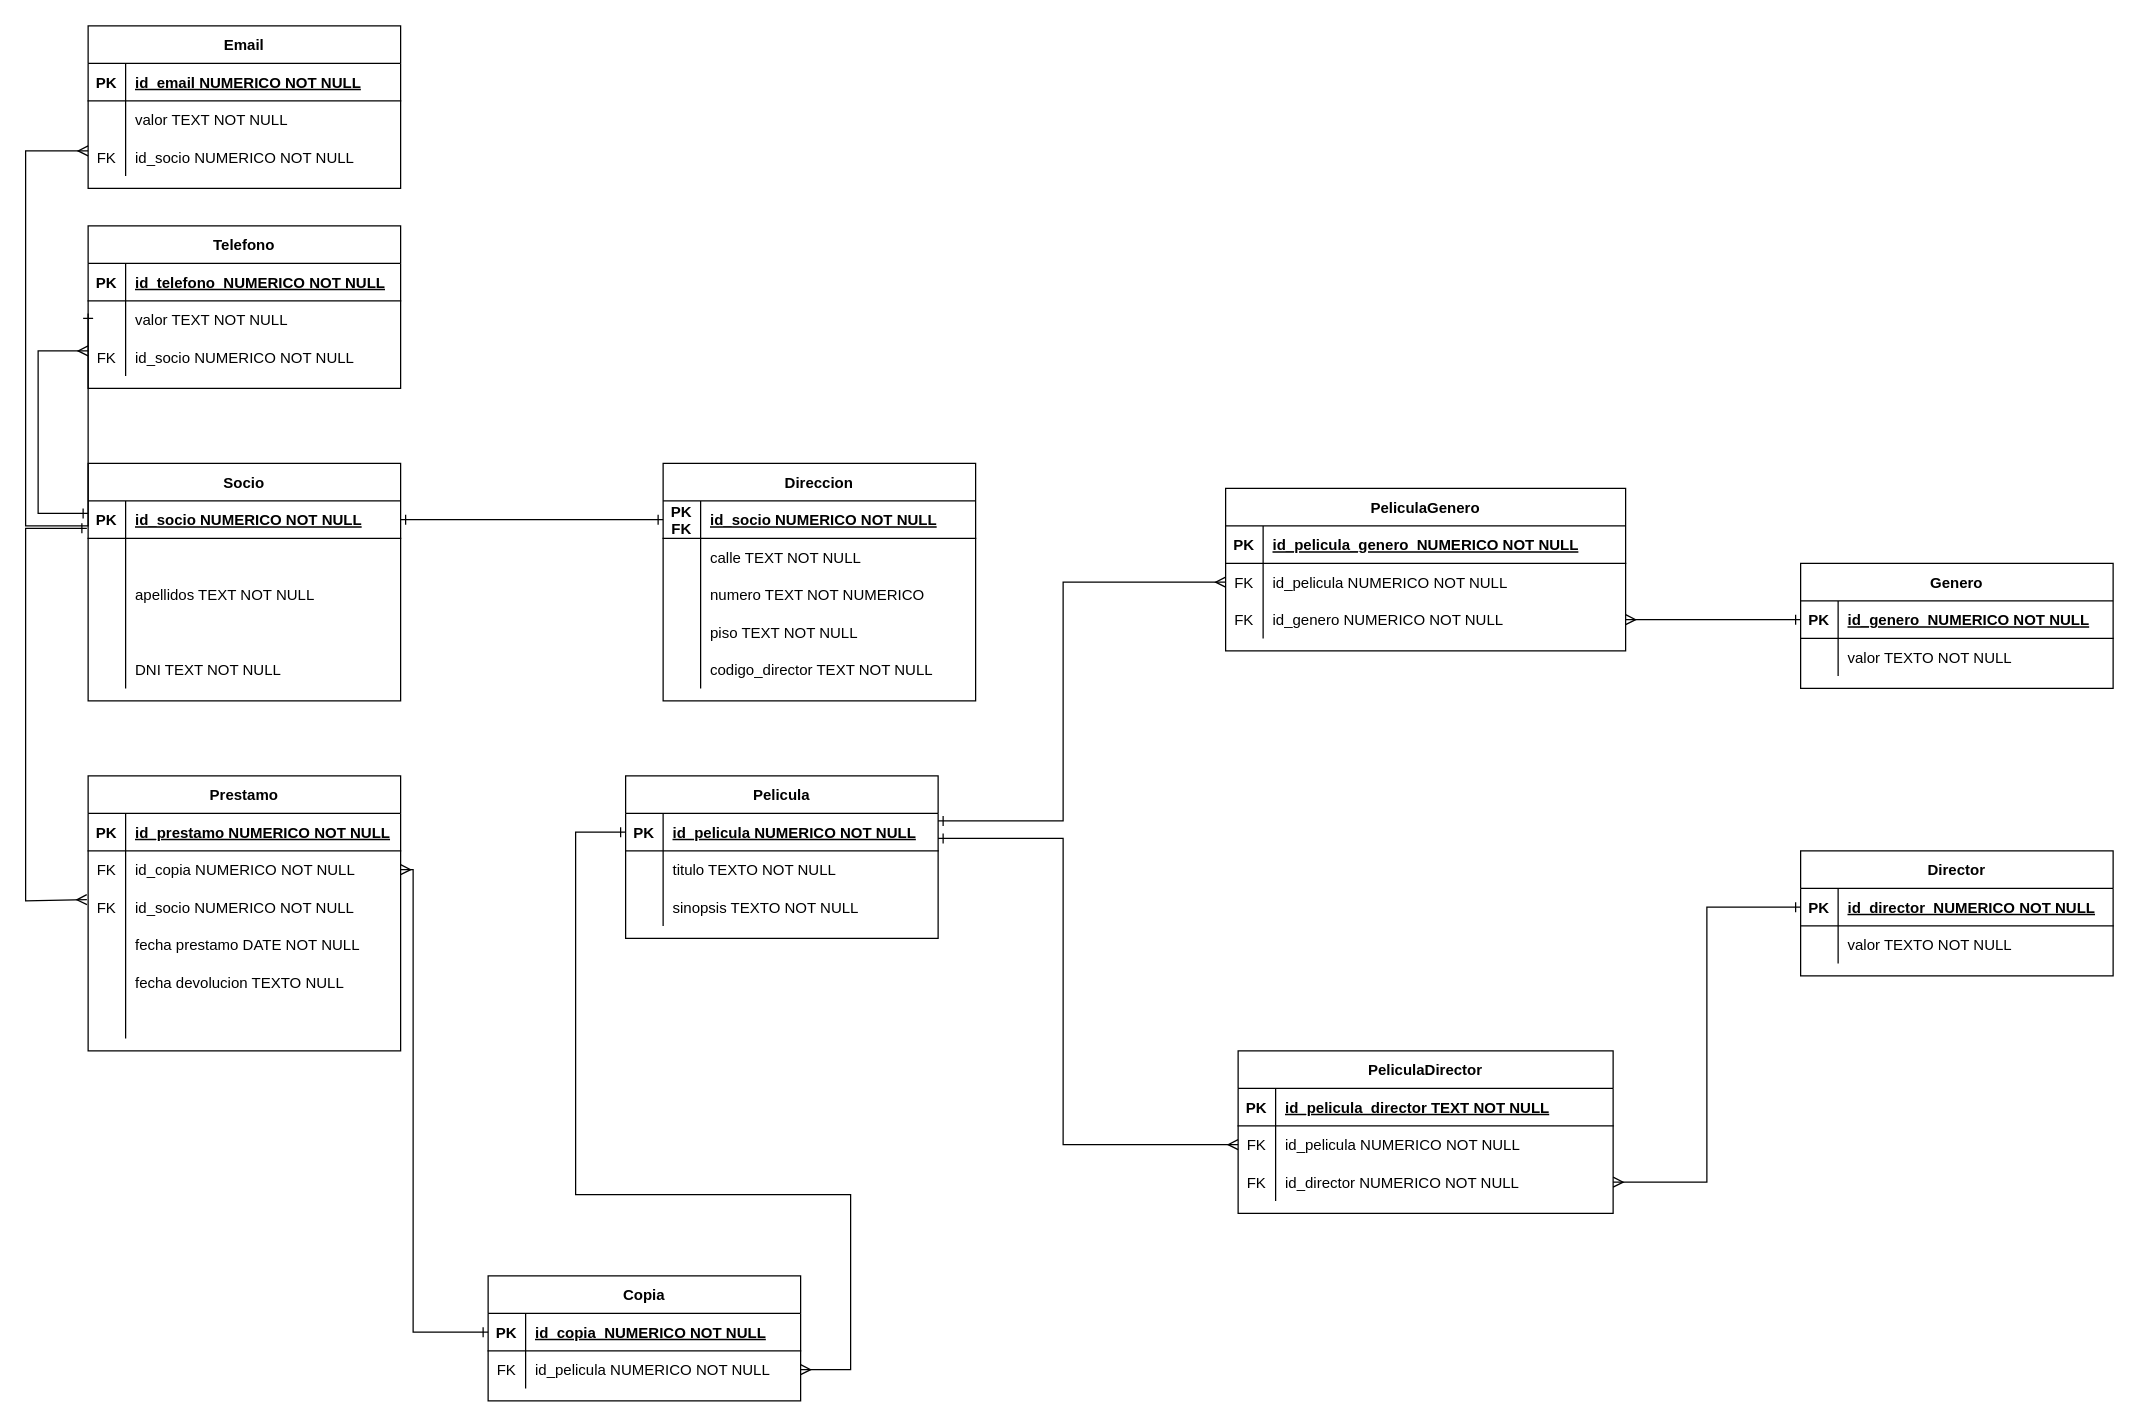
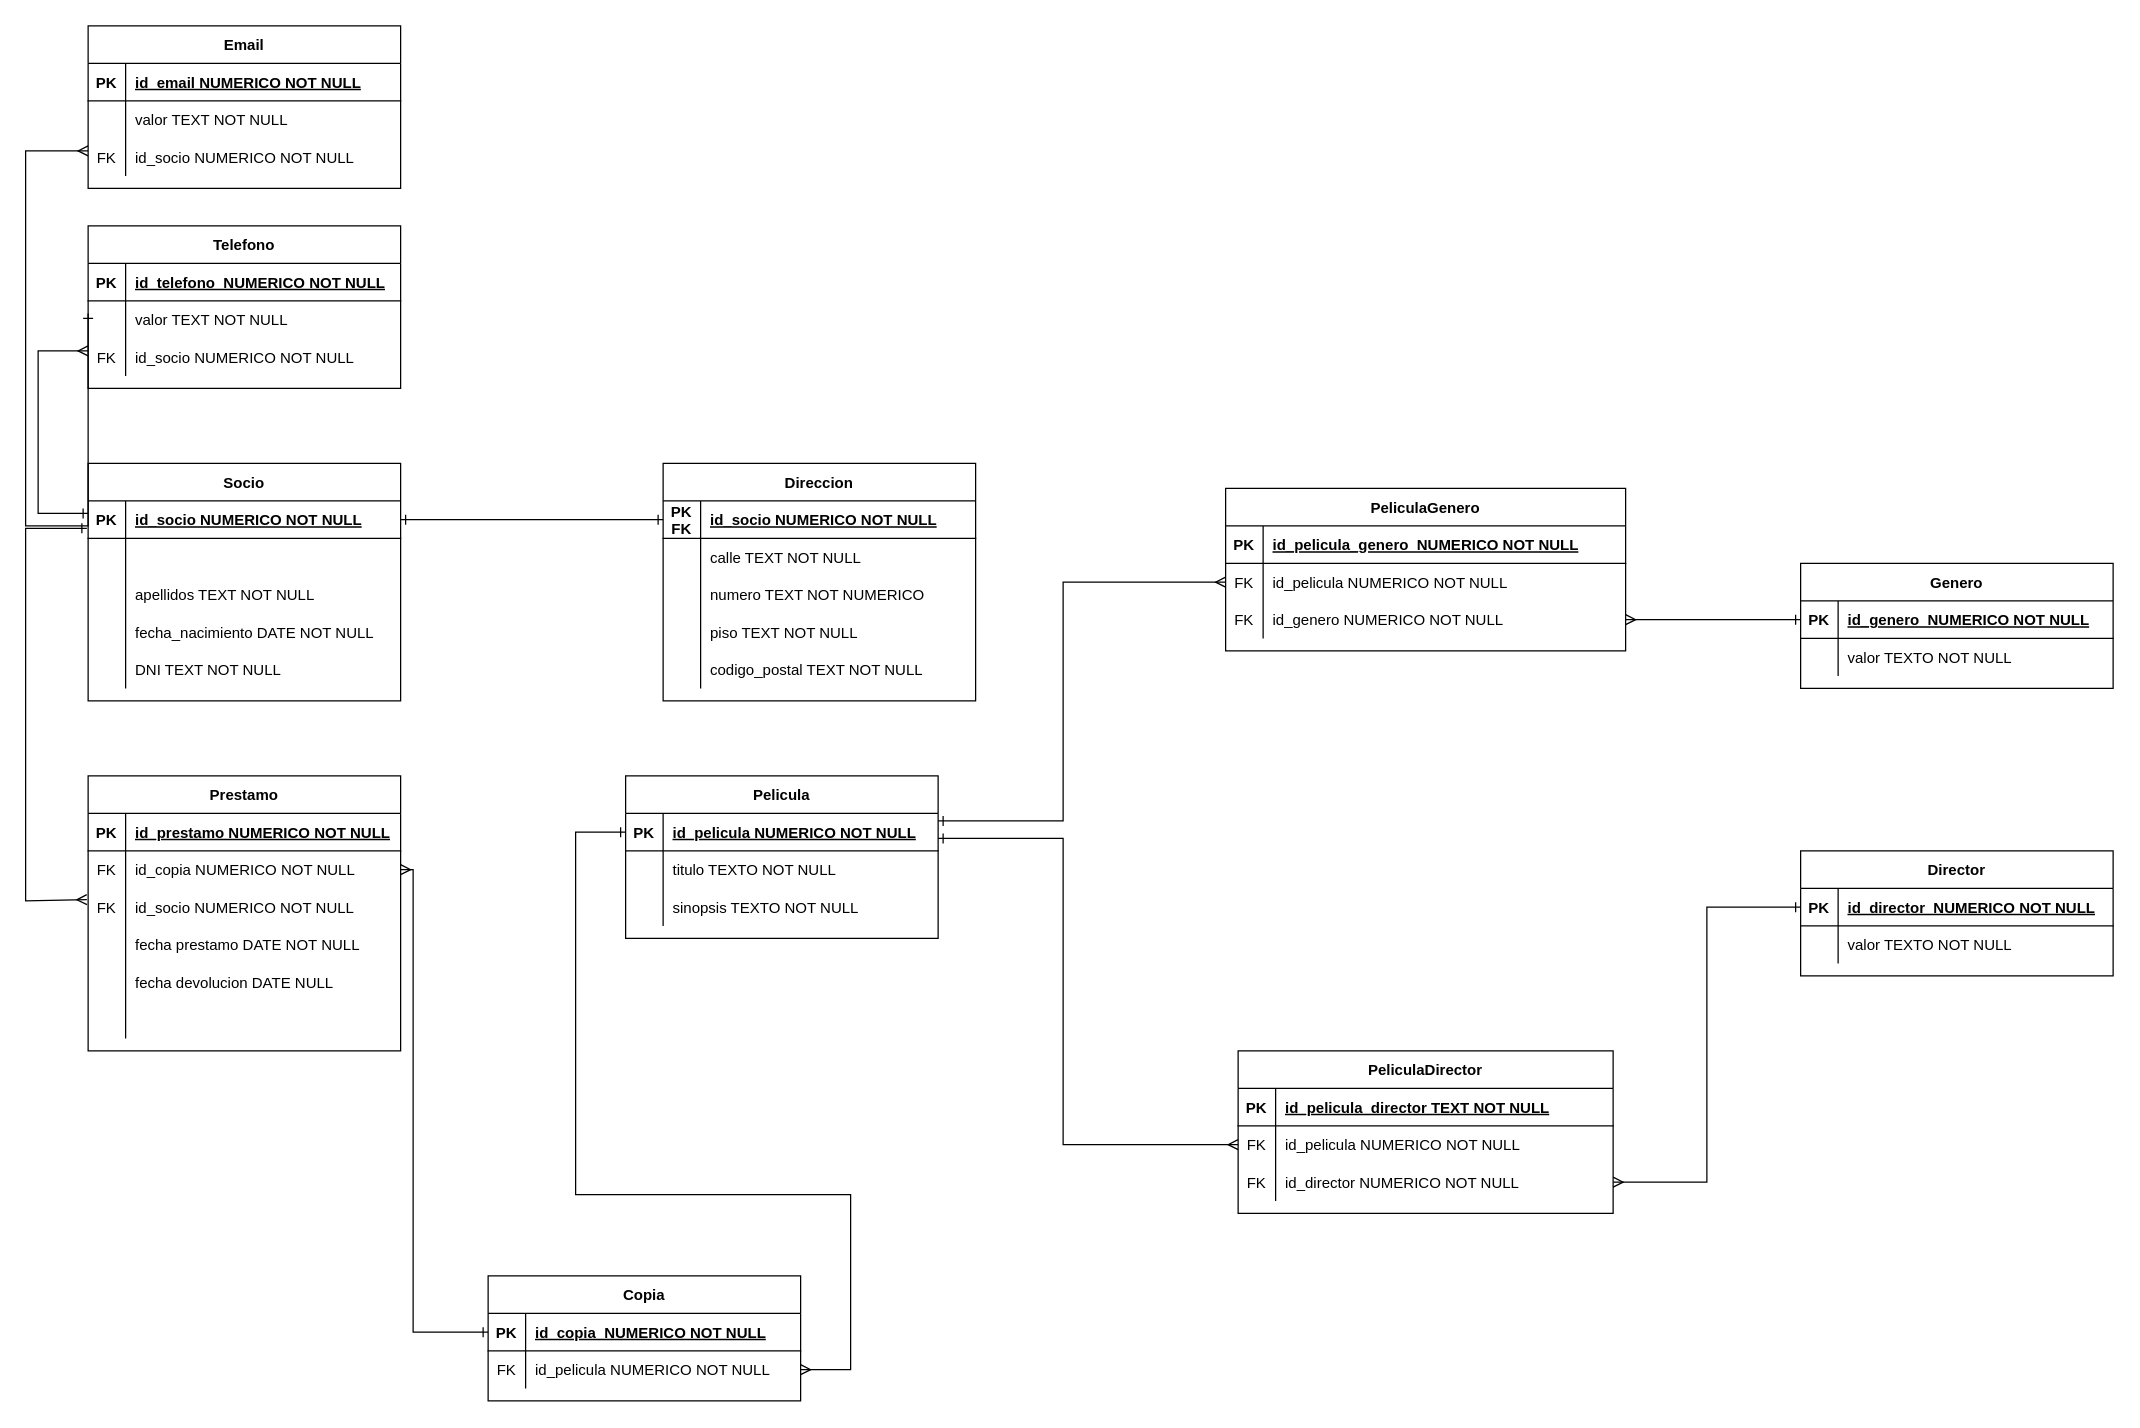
none -> (263, 632)
(822, 670) -> (814, 670)
(239, 983) -> (234, 983)
